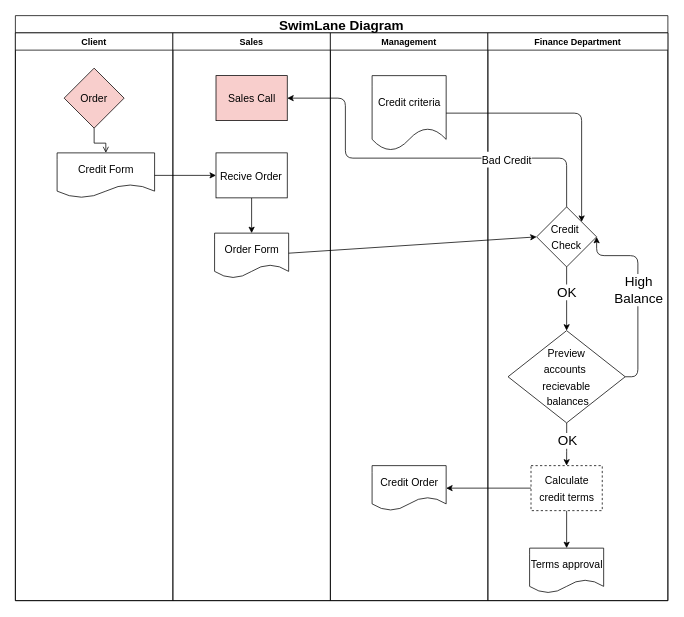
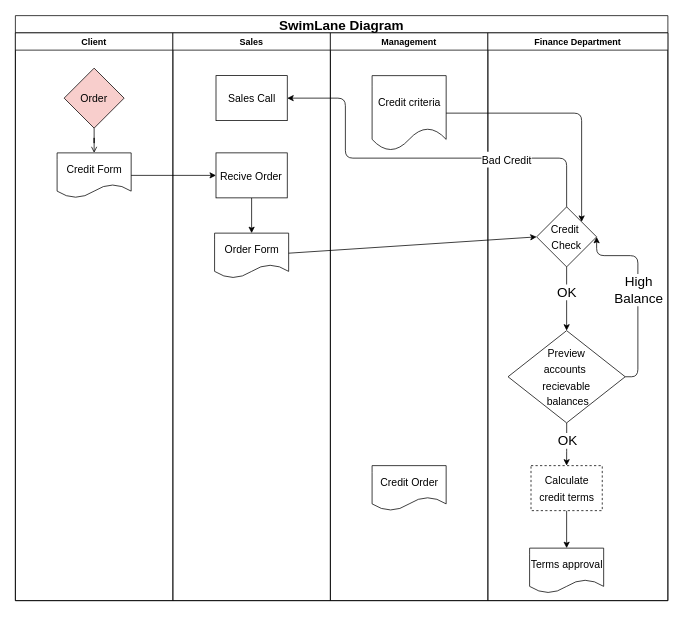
(252, 98) -> (252, 98)
(106, 175) -> (94, 175)
(452, 488) -> none
